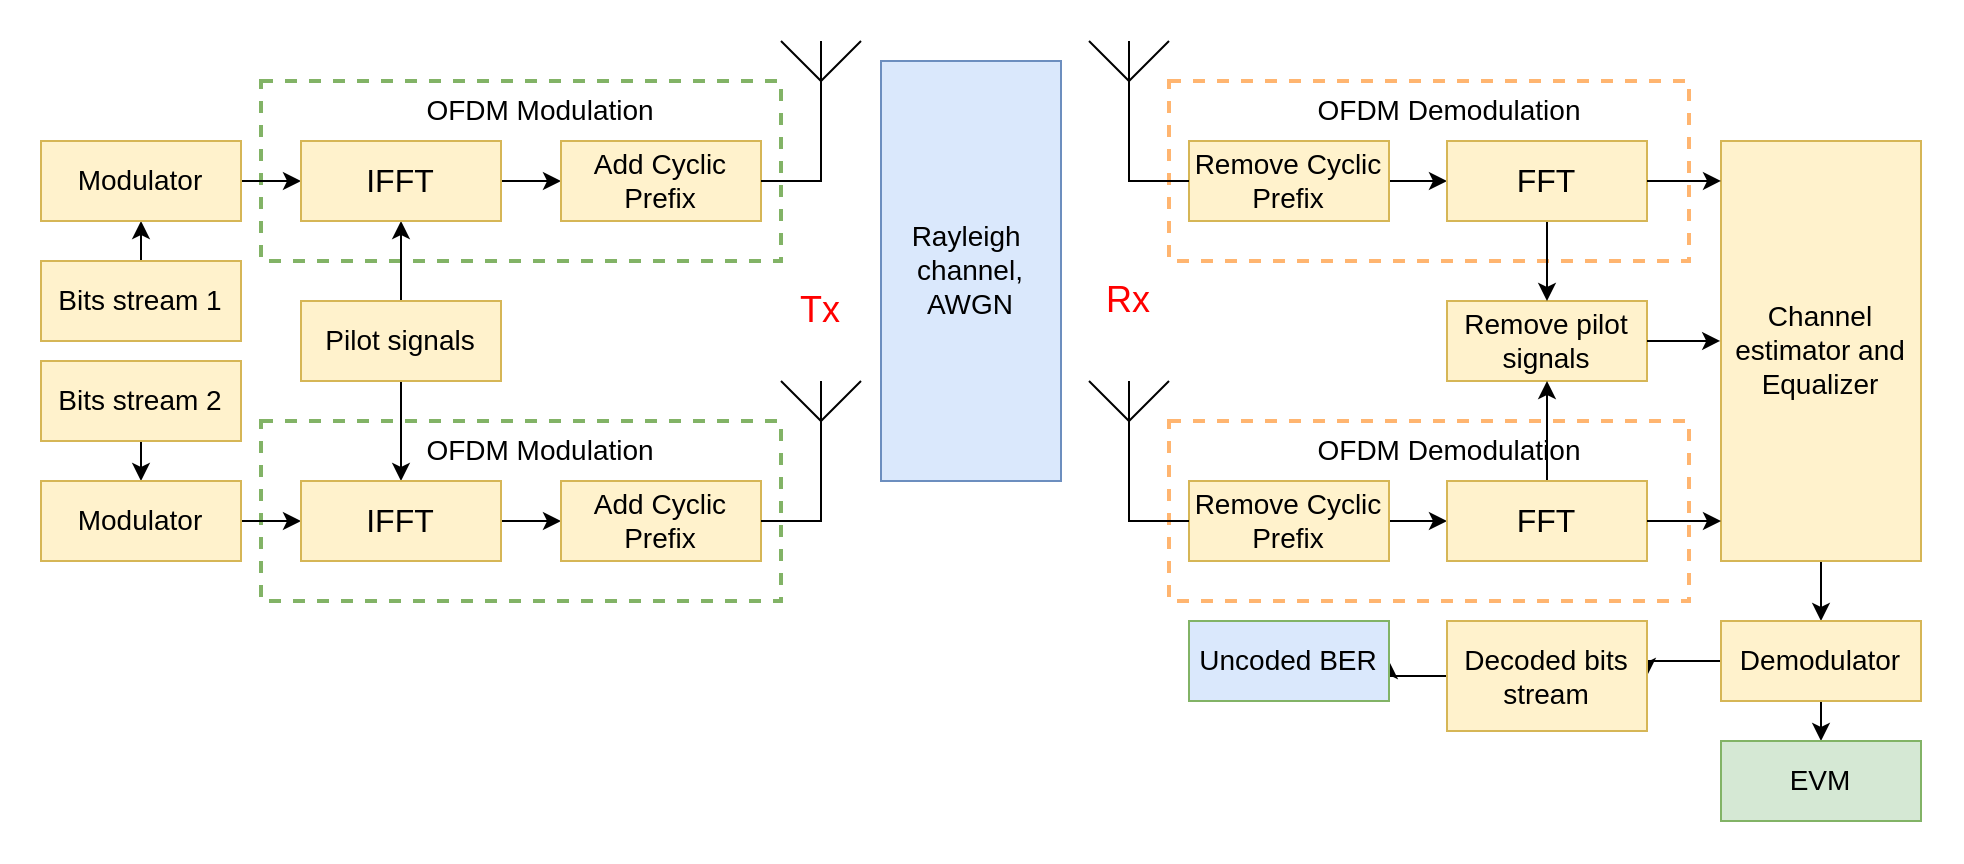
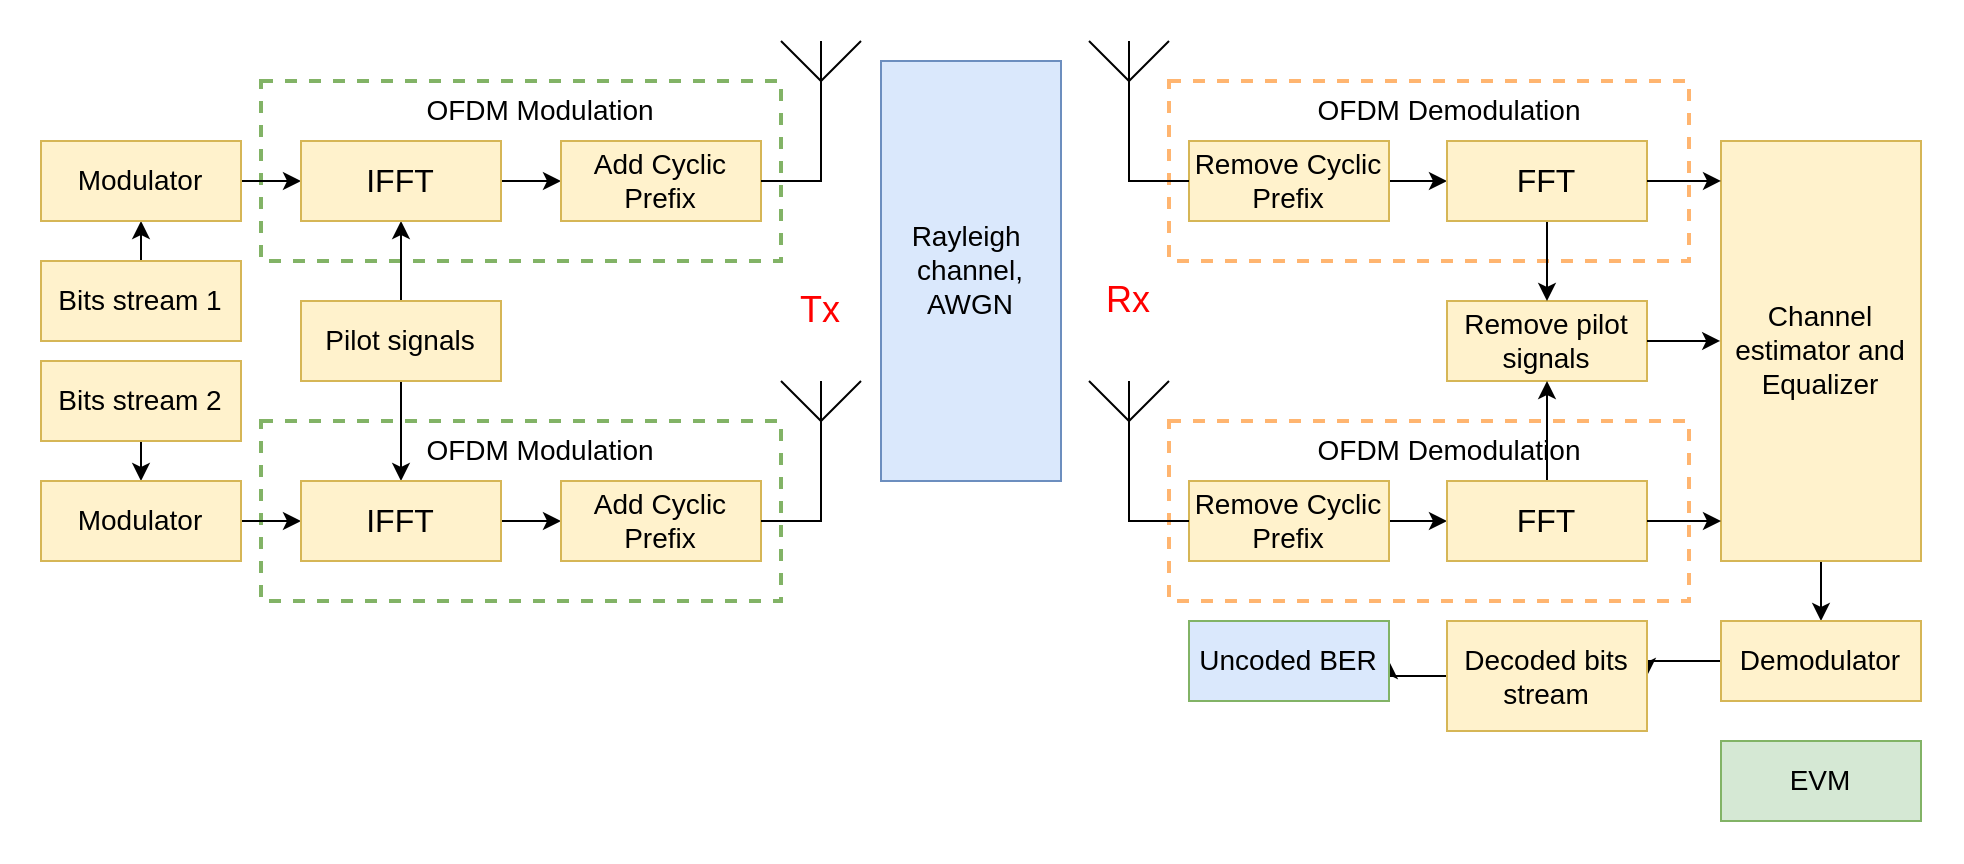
(1821, 714) -> none
